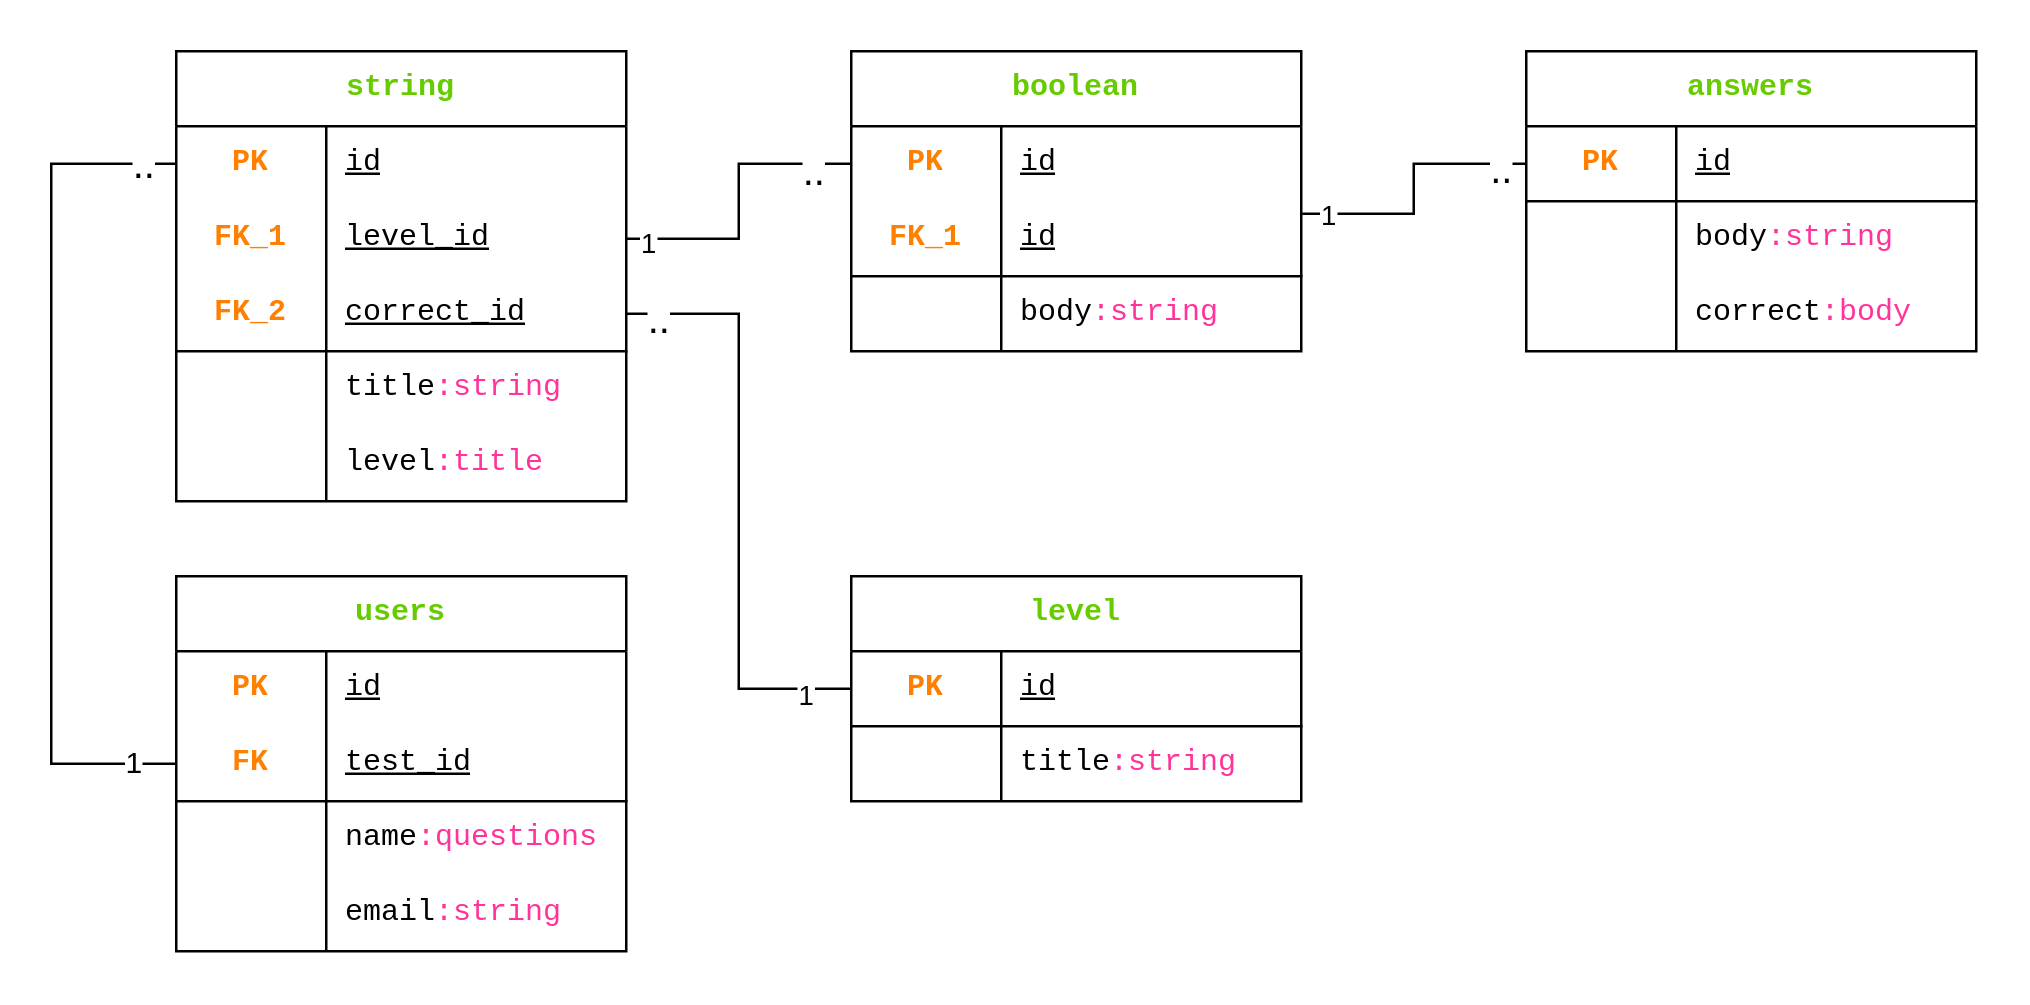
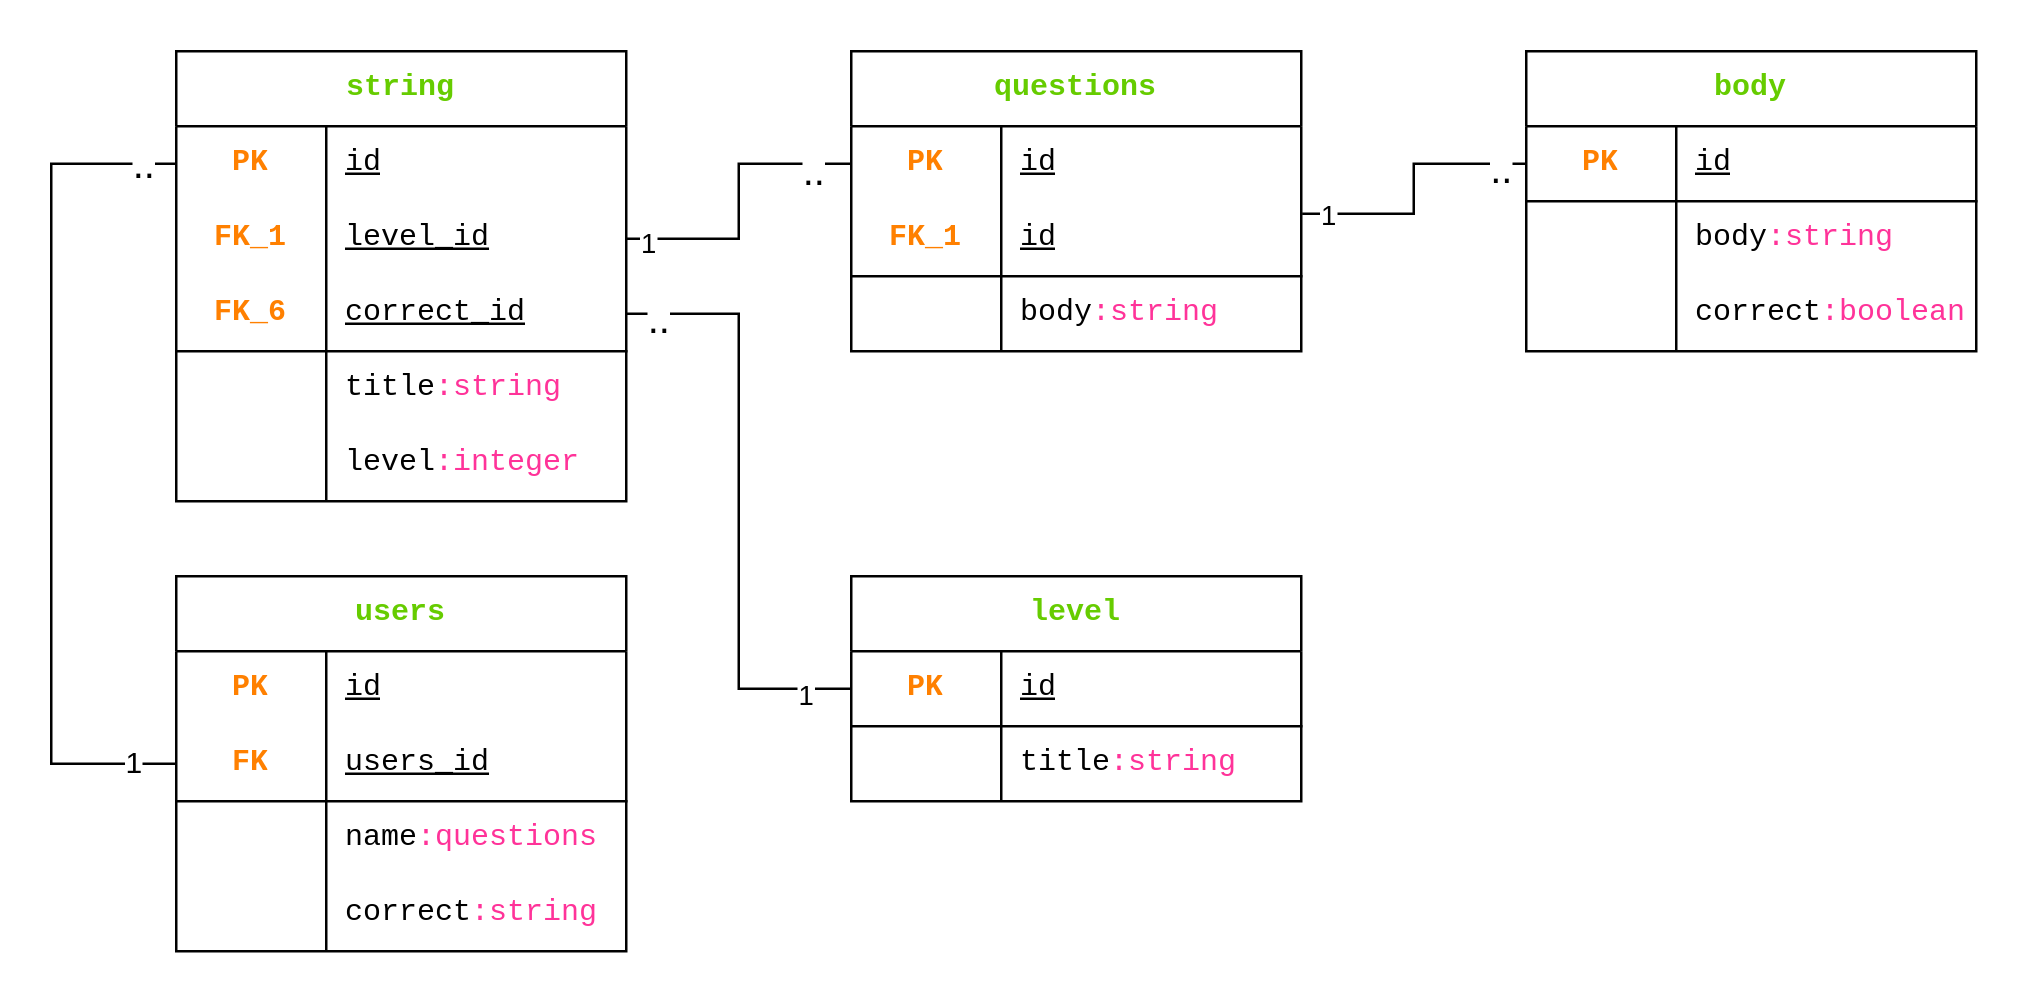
(1076, 89) -> (1076, 89)
(1751, 89) -> (1751, 89)
(251, 314) -> (251, 314)
(1793, 314) -> (1814, 314)
(419, 464) -> (440, 464)
(401, 764) -> (410, 764)
(431, 914) -> (456, 914)
